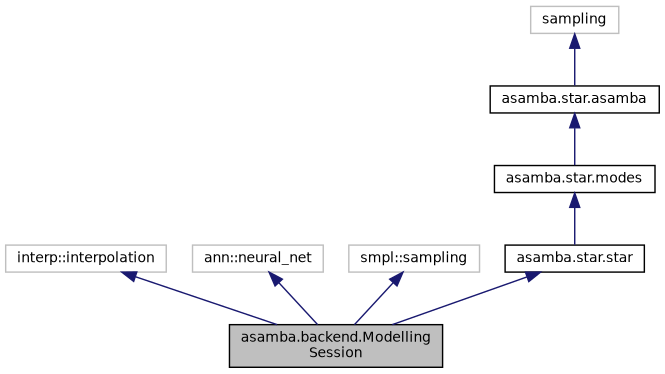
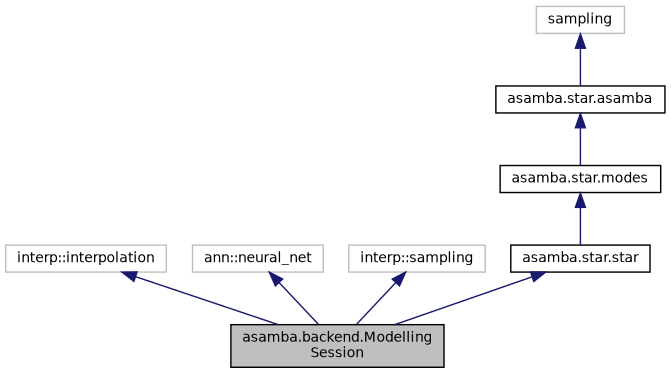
(414, 259) -> (417, 259)
